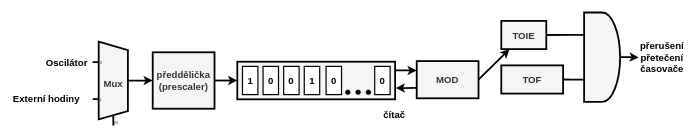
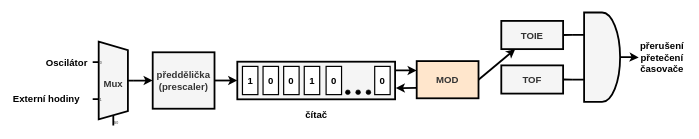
(524, 35) -> (532, 35)
(448, 80) -> (448, 80)
(394, 114) -> (316, 114)
